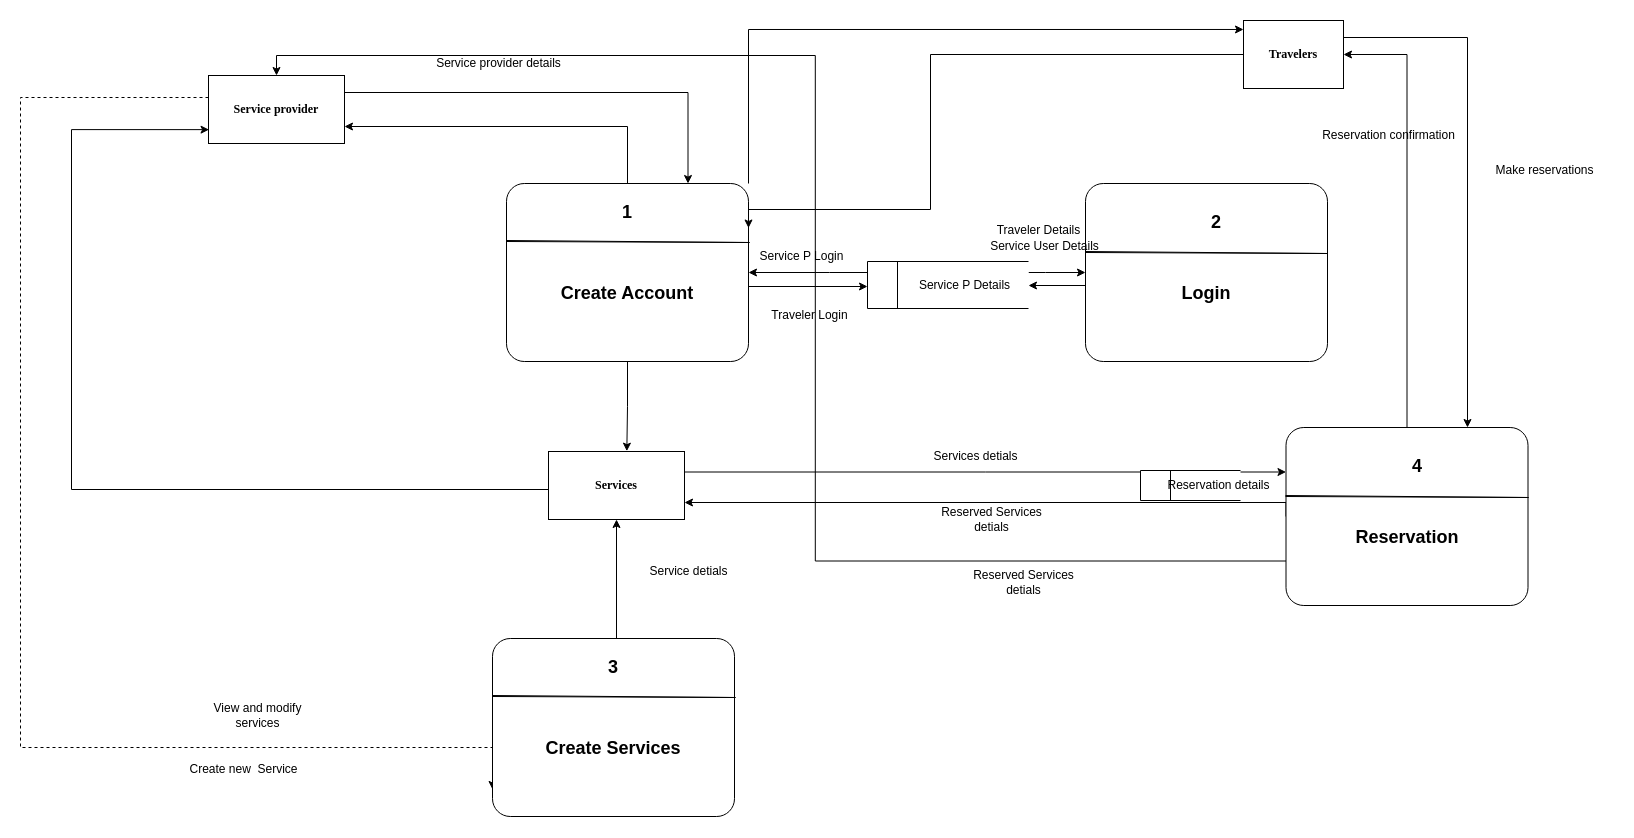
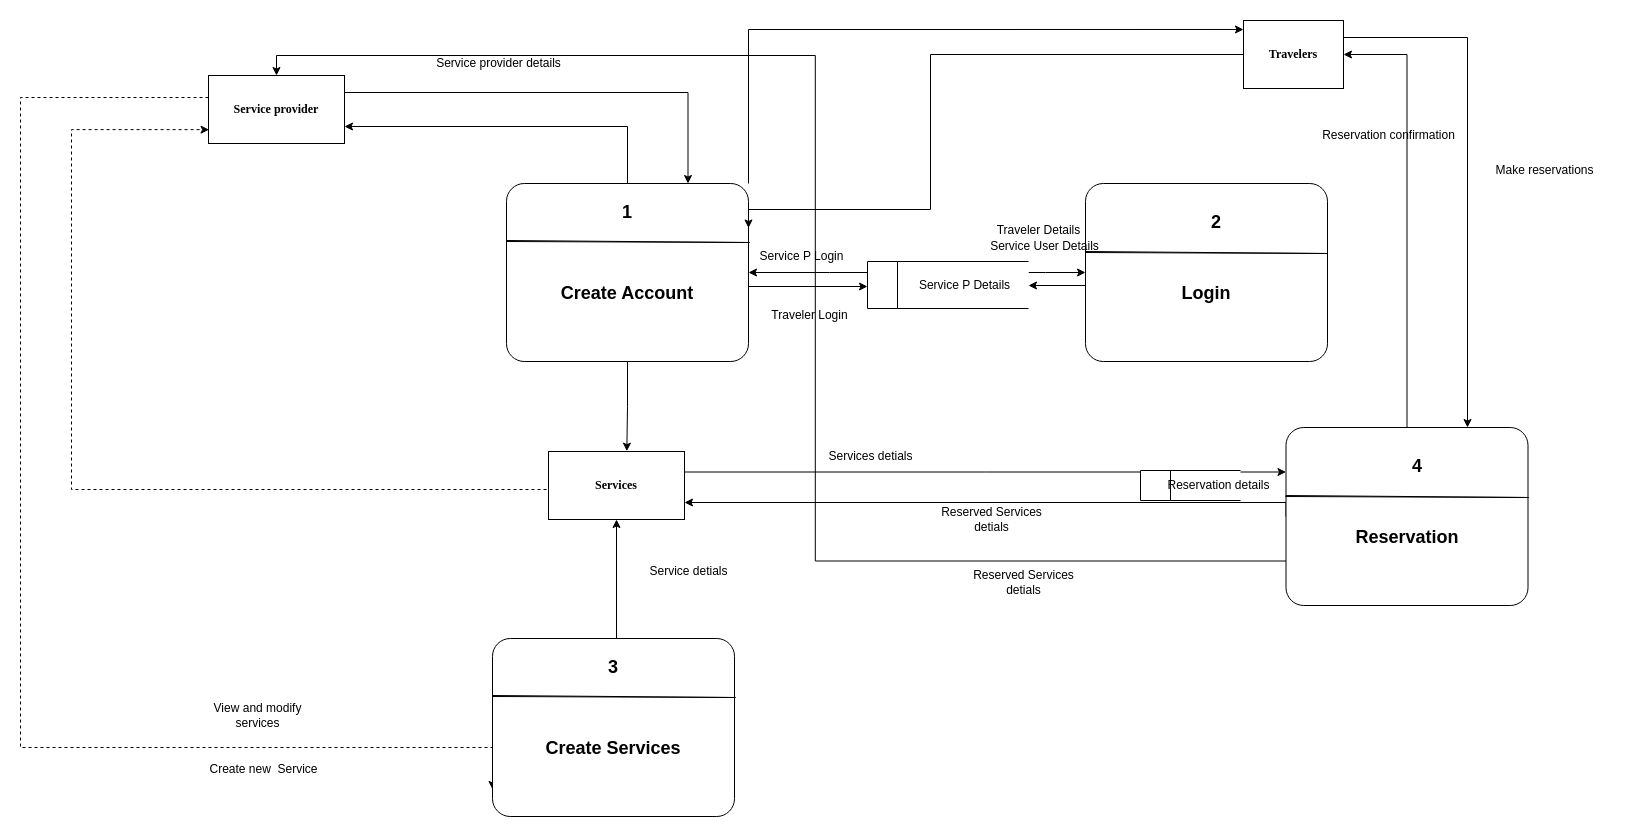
(976, 457) -> (871, 457)
(72, 484) -> (72, 484)
(244, 770) -> (264, 770)
